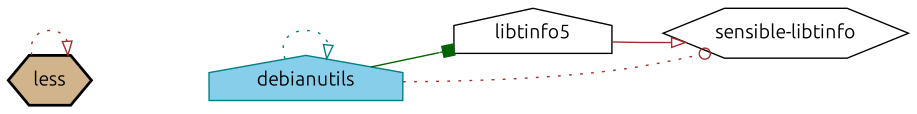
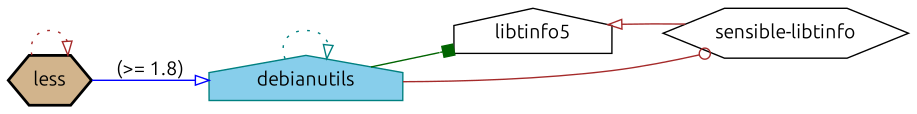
(642, 42) -> (654, 24)
(552, 76) -> (552, 76)
none -> (144, 80)
